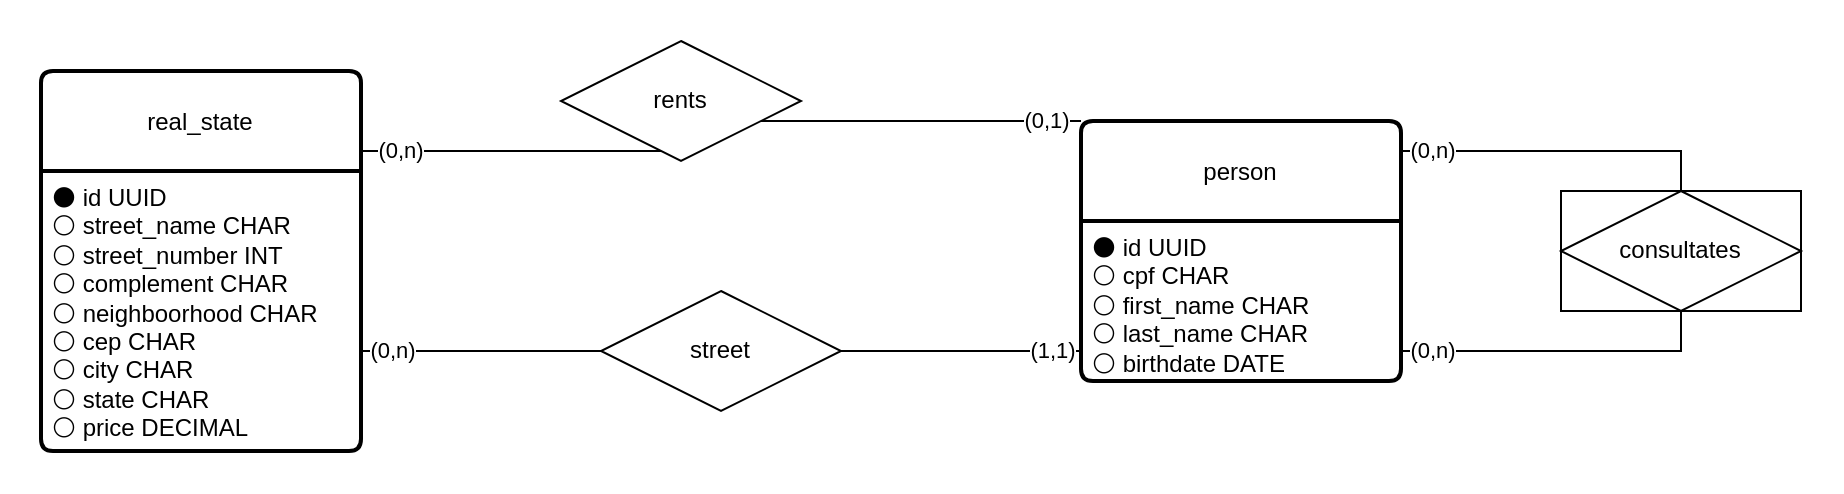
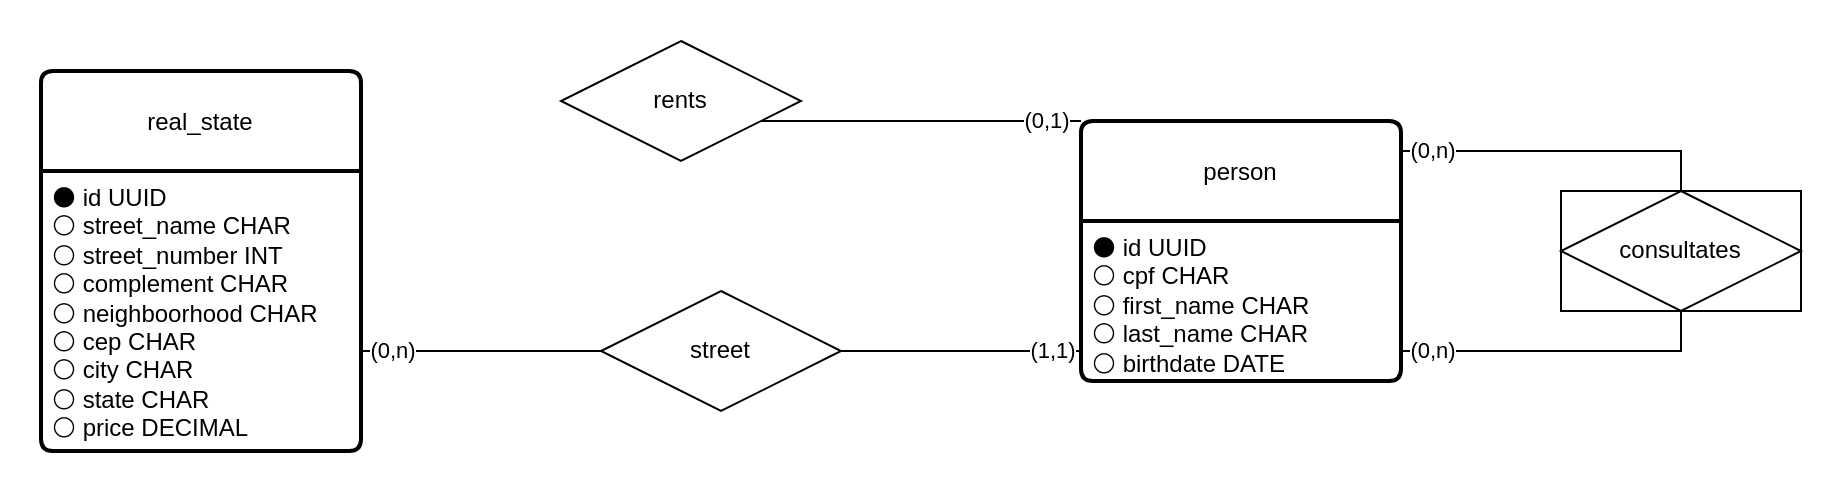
(511, 151) -> none
